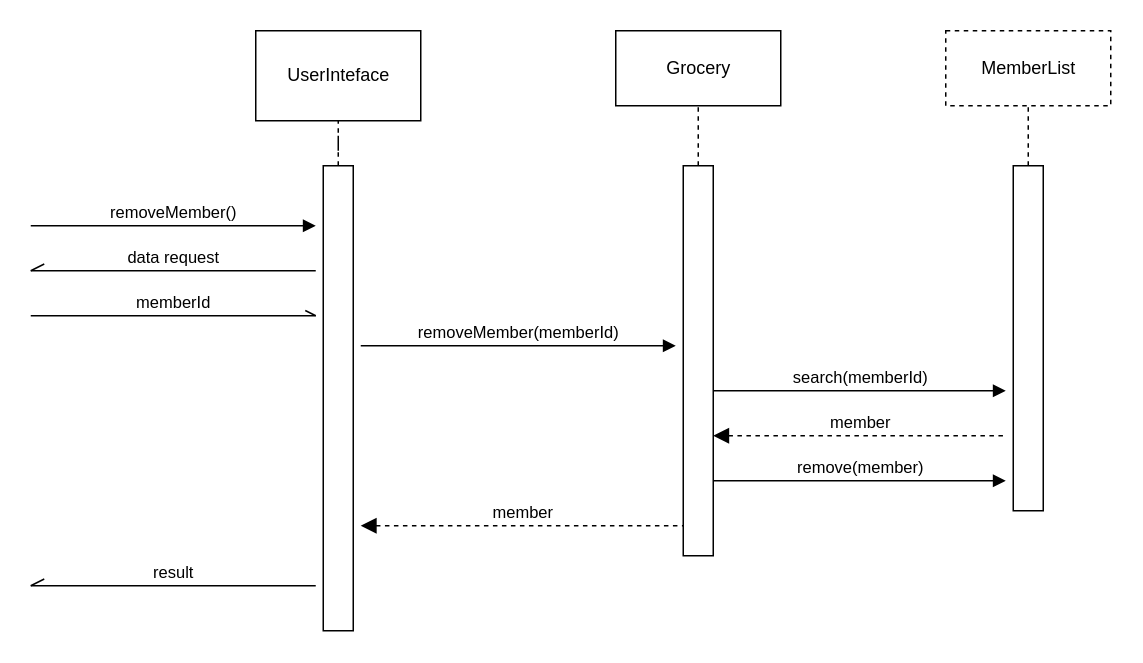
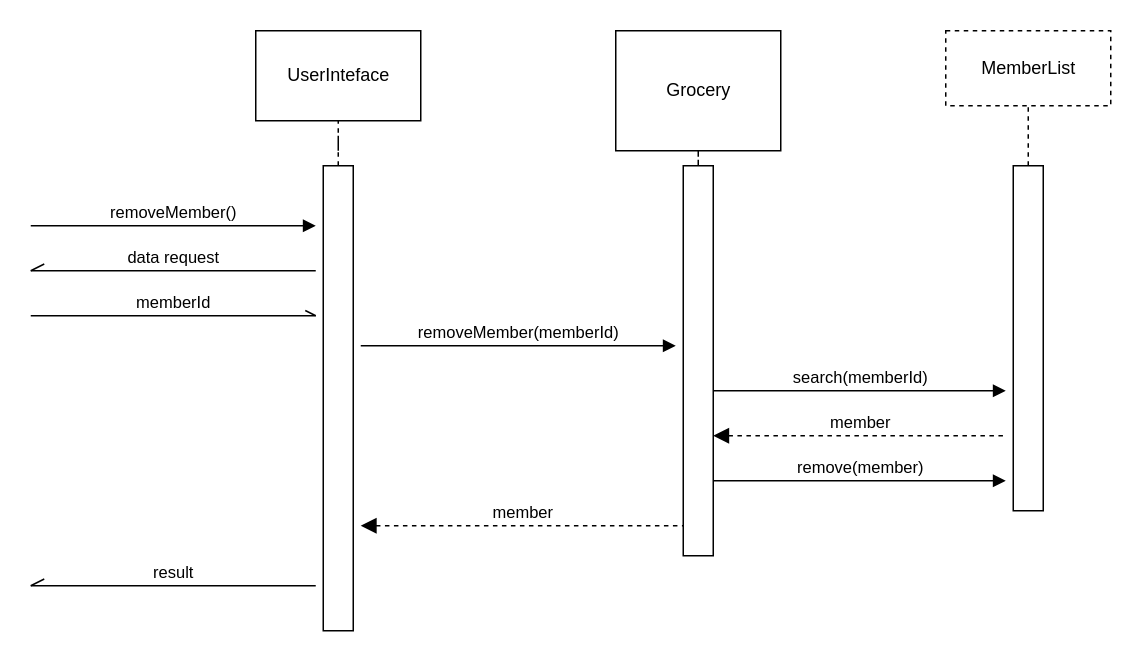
(698, 68) -> (698, 91)
